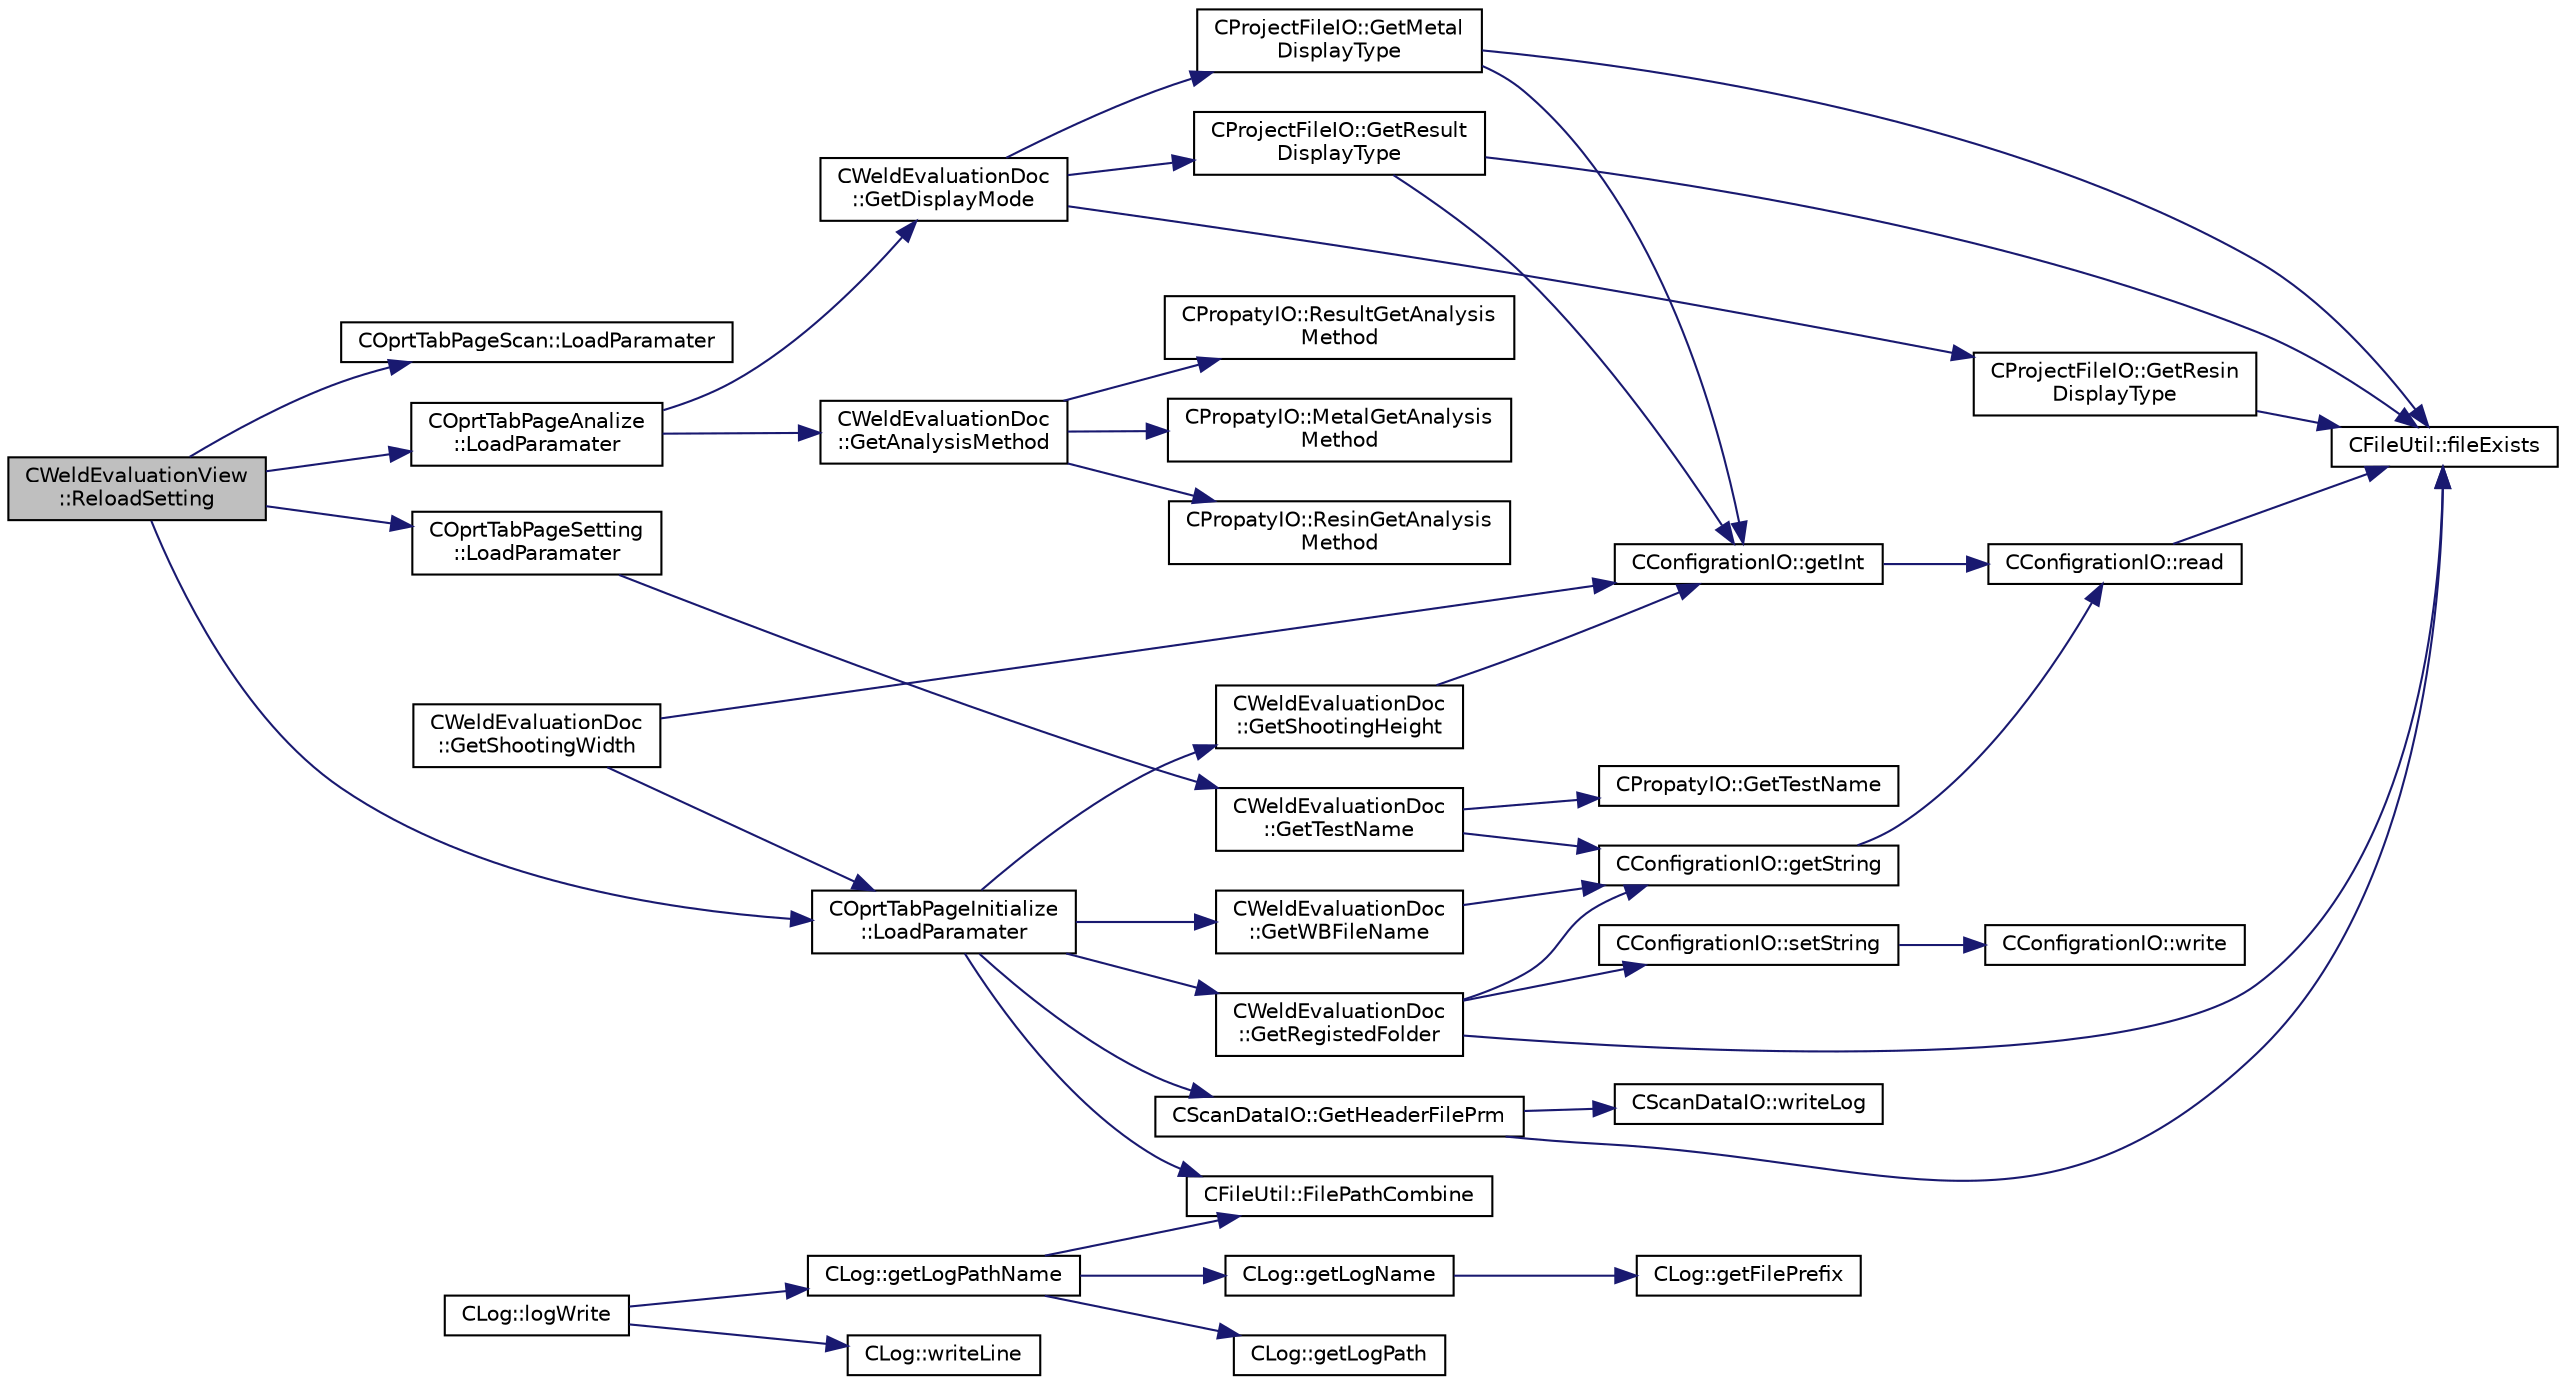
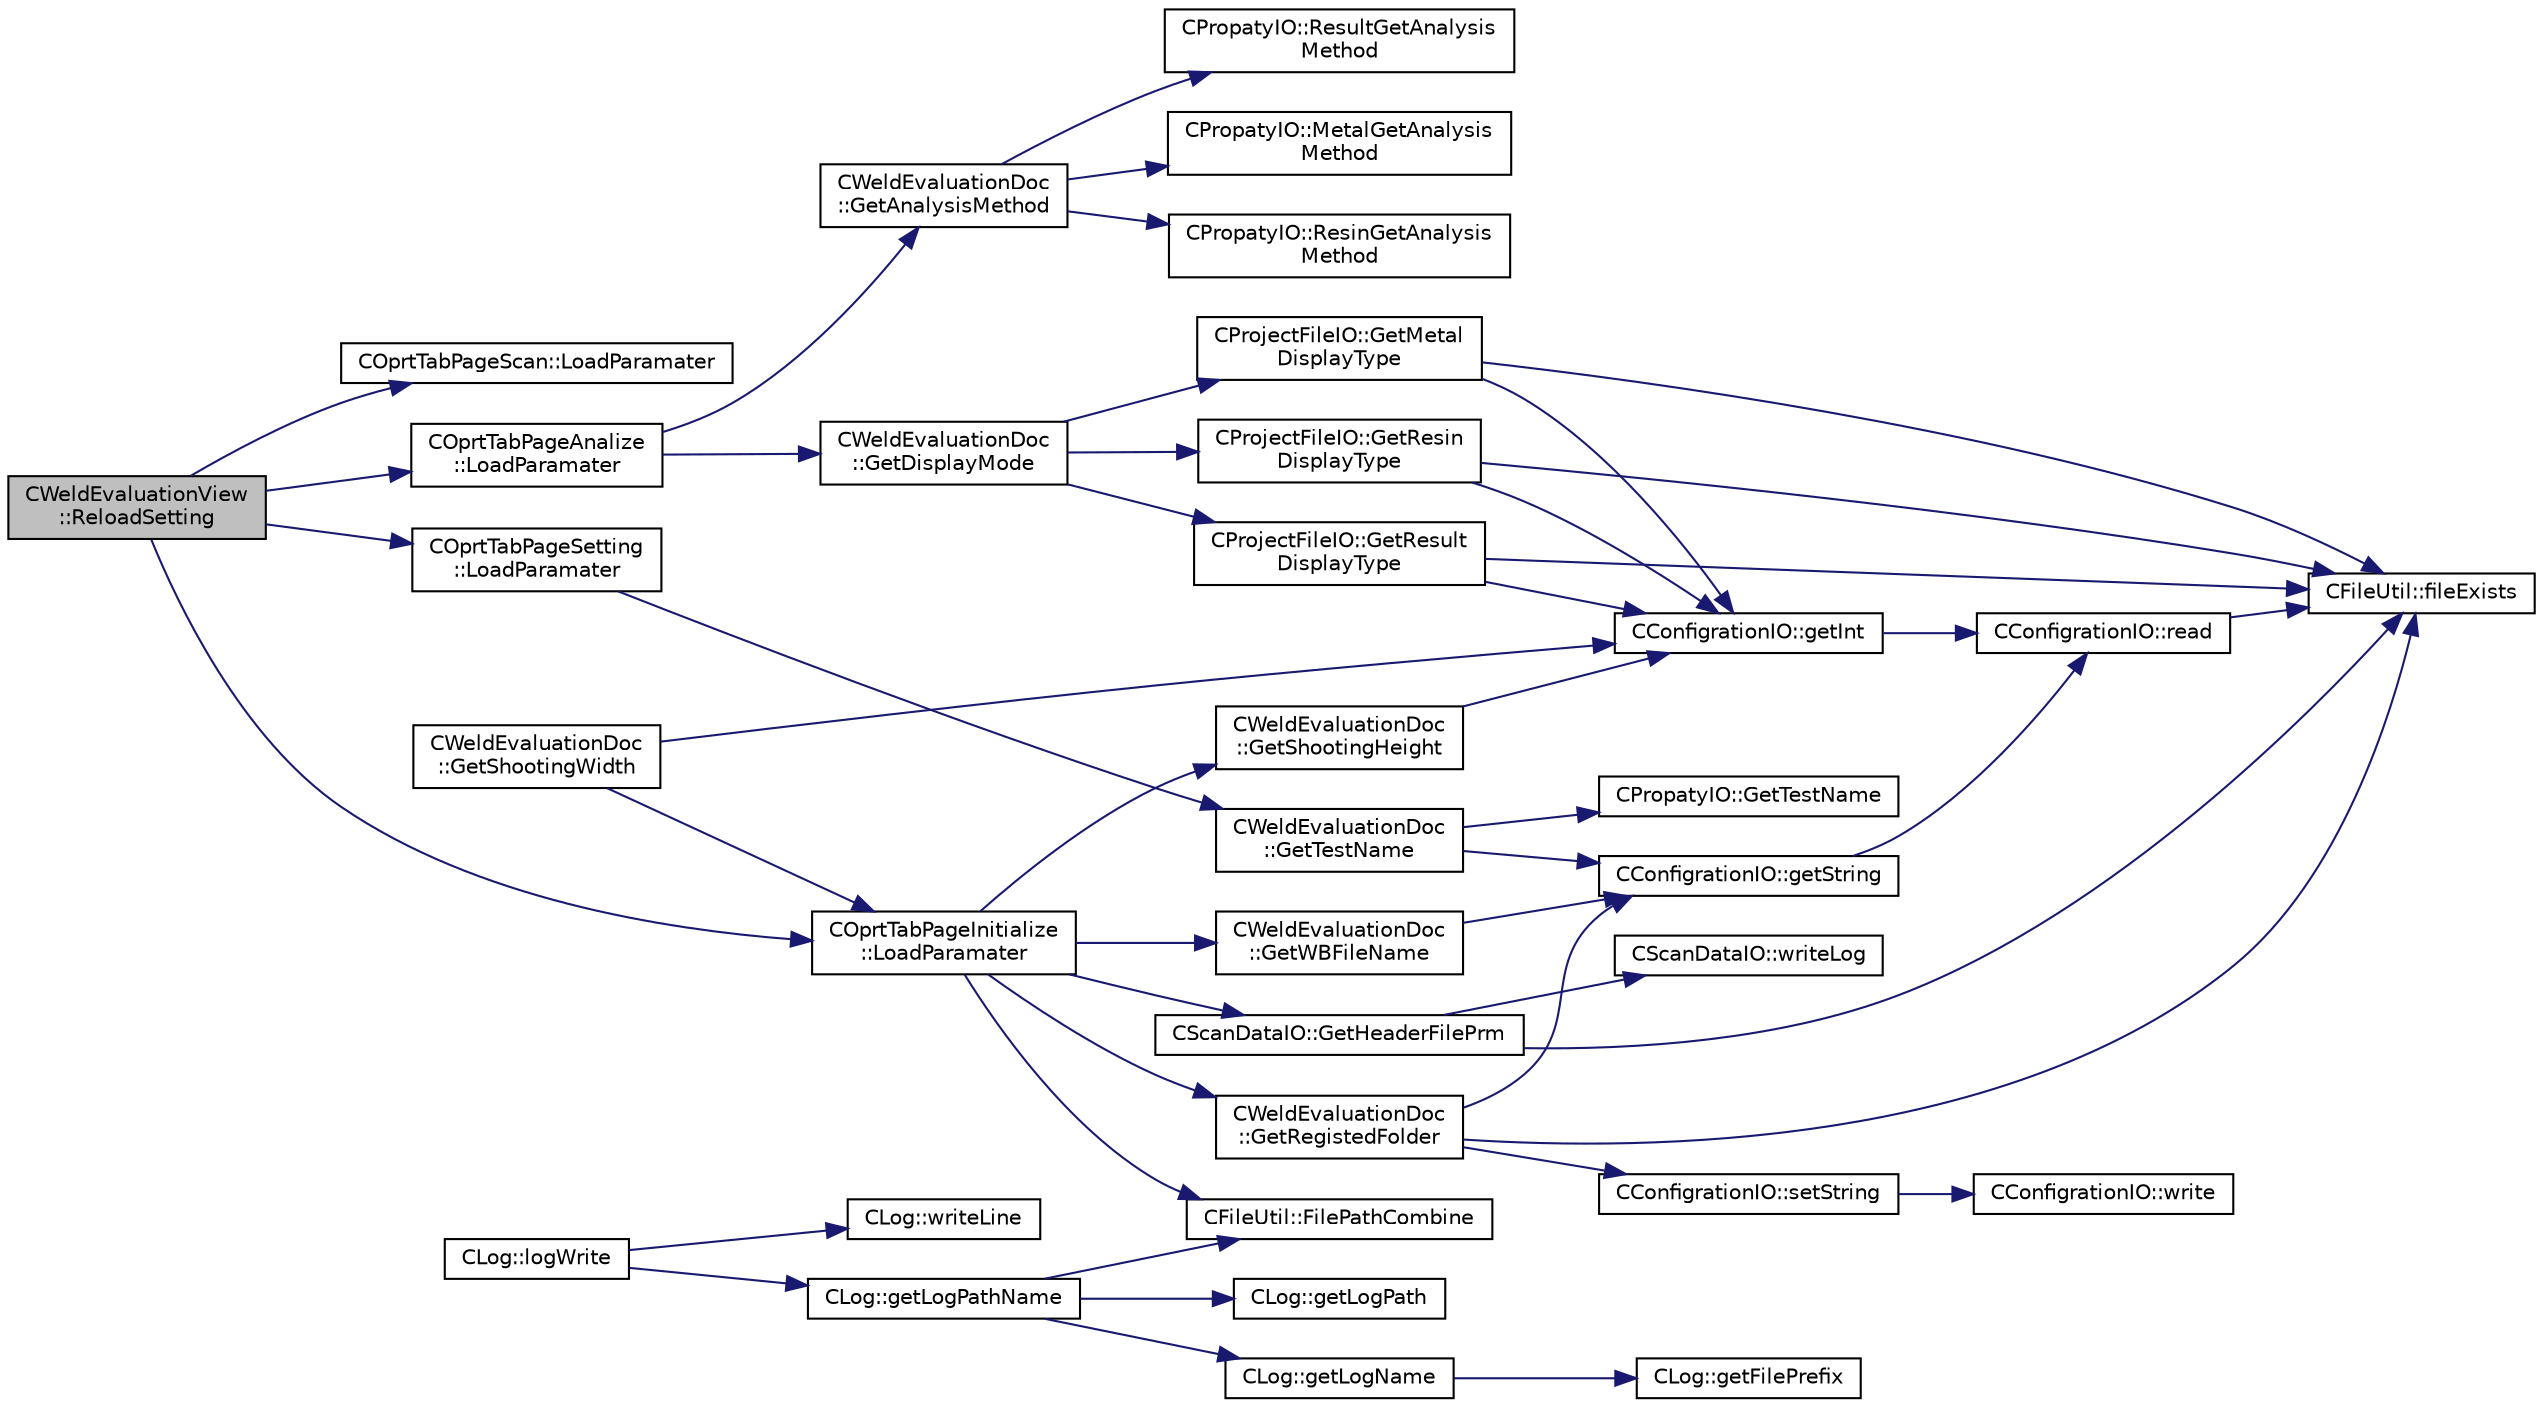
none -> (1591, 534)
